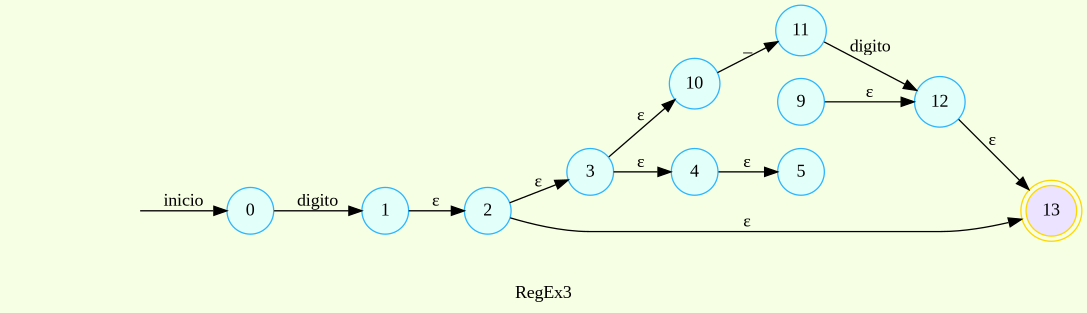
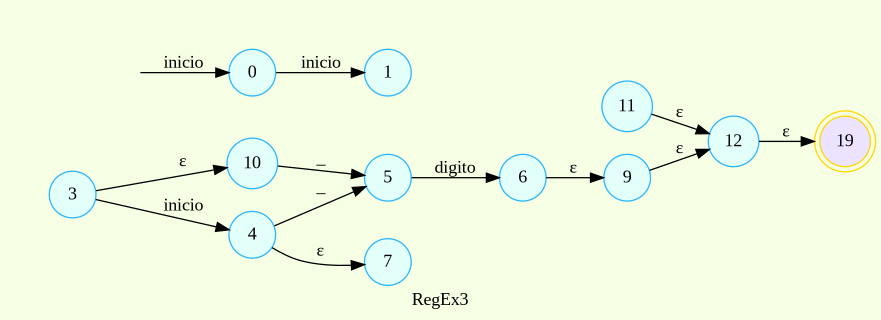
(870, 47) -> (680, 112)
(742, 60) -> (315, 170)
(641, 162) -> (184, 206)
(748, 162) -> (321, 187)
none -> (523, 178)
(318, 201) -> (321, 63)
(488, 211) -> none
(1051, 211) -> (845, 141)
none -> (388, 262)
